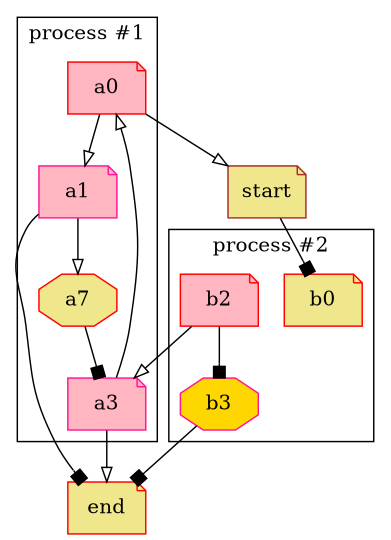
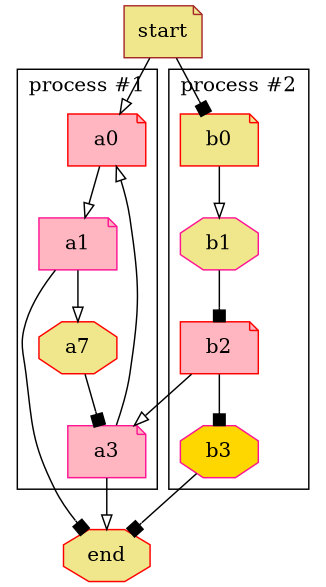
(180, 136) -> (138, 79)
none -> (219, 244)
(107, 508) -> (107, 556)
